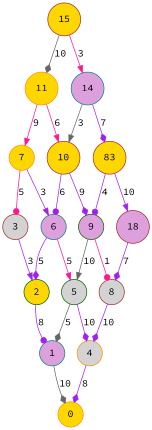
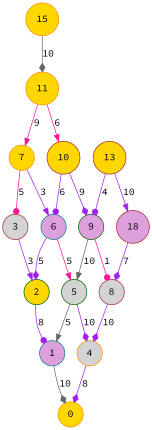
(64, 19) -> (42, 19)
(88, 89) -> none
(110, 158) -> (110, 158)
(65, 319) -> (64, 319)
